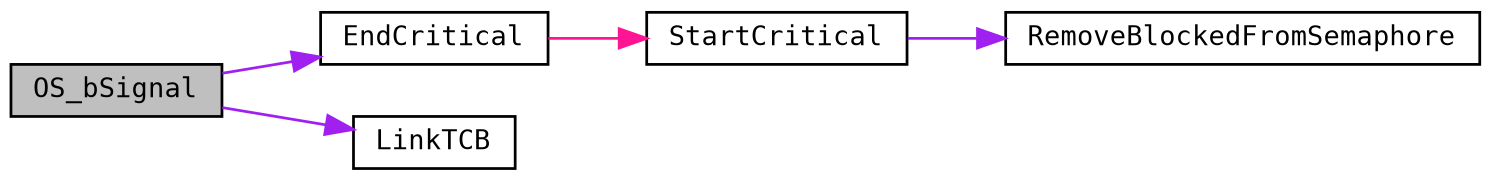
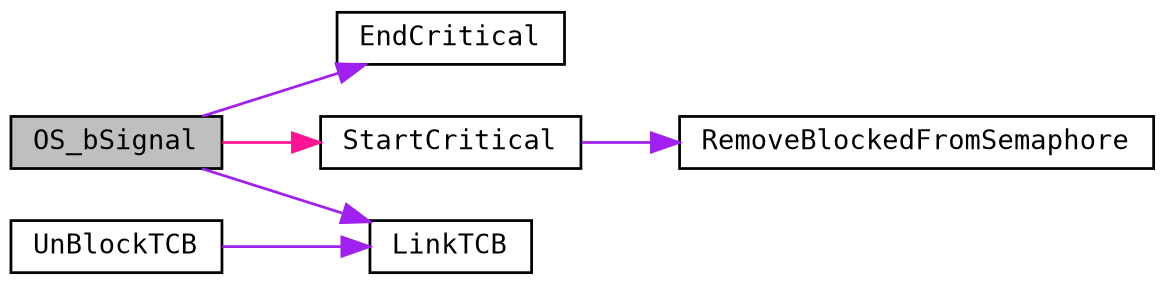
(584, 38) -> (257, 142)
none -> (116, 247)
